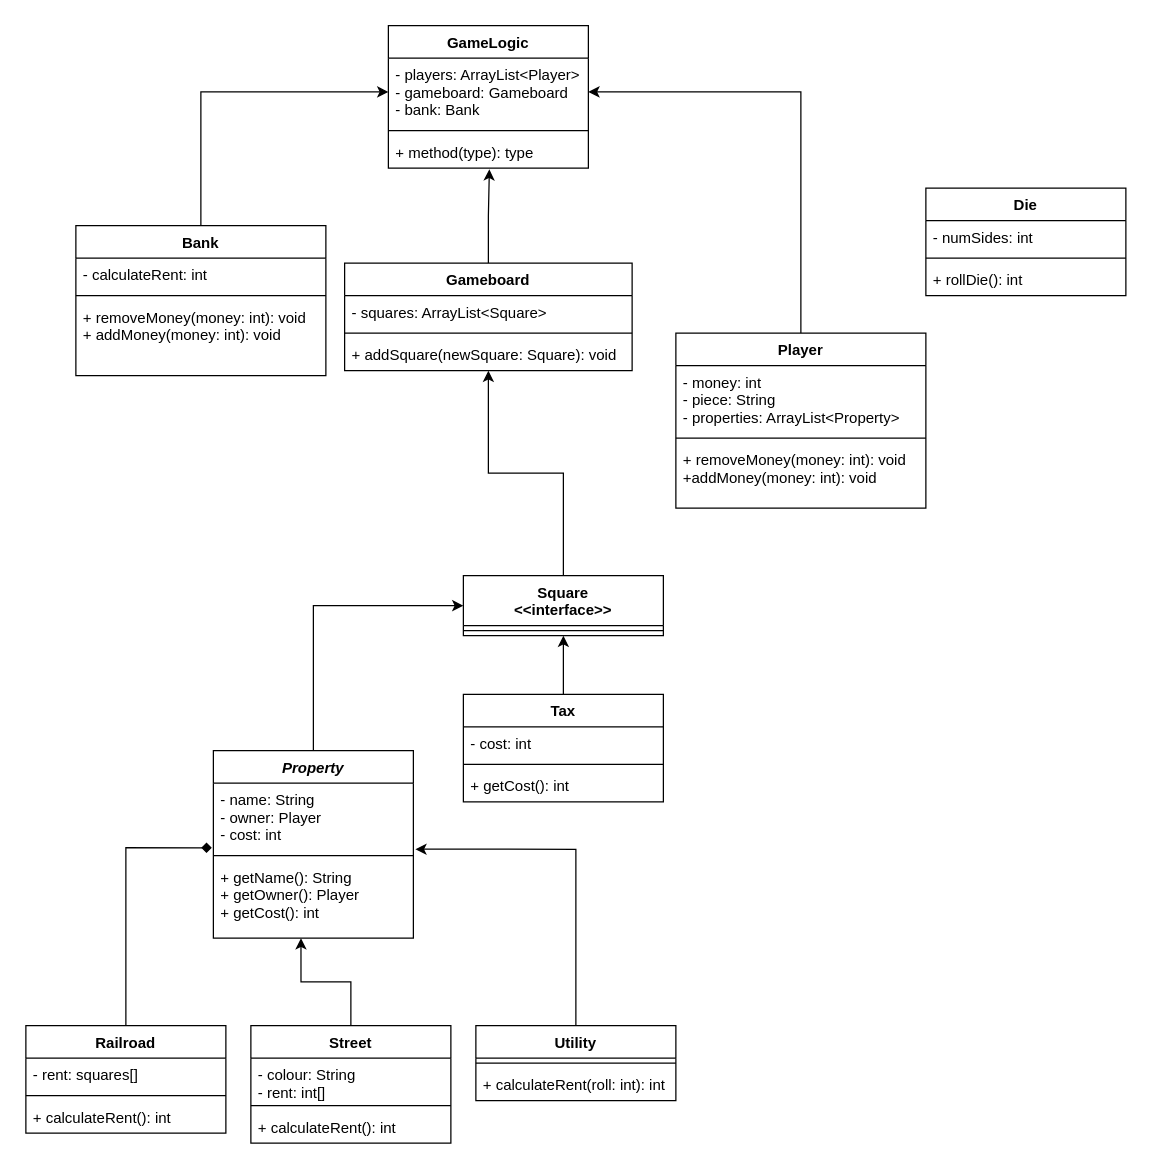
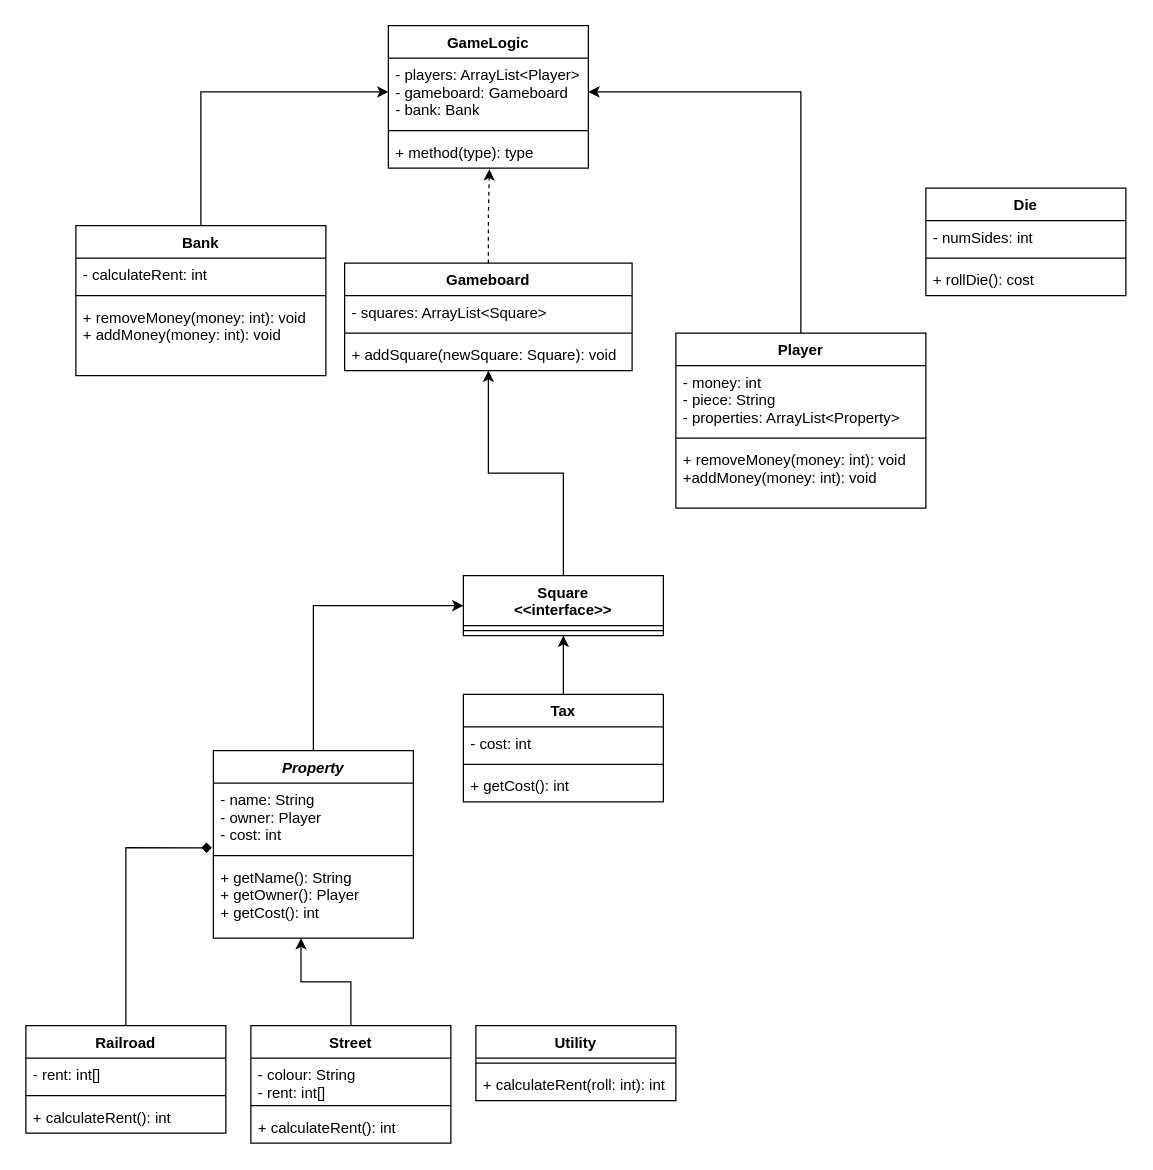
(488, 220) -> (488, 220)
(986, 280) -> (992, 280)
(576, 861) -> none
(98, 1075) -> (79, 1075)
